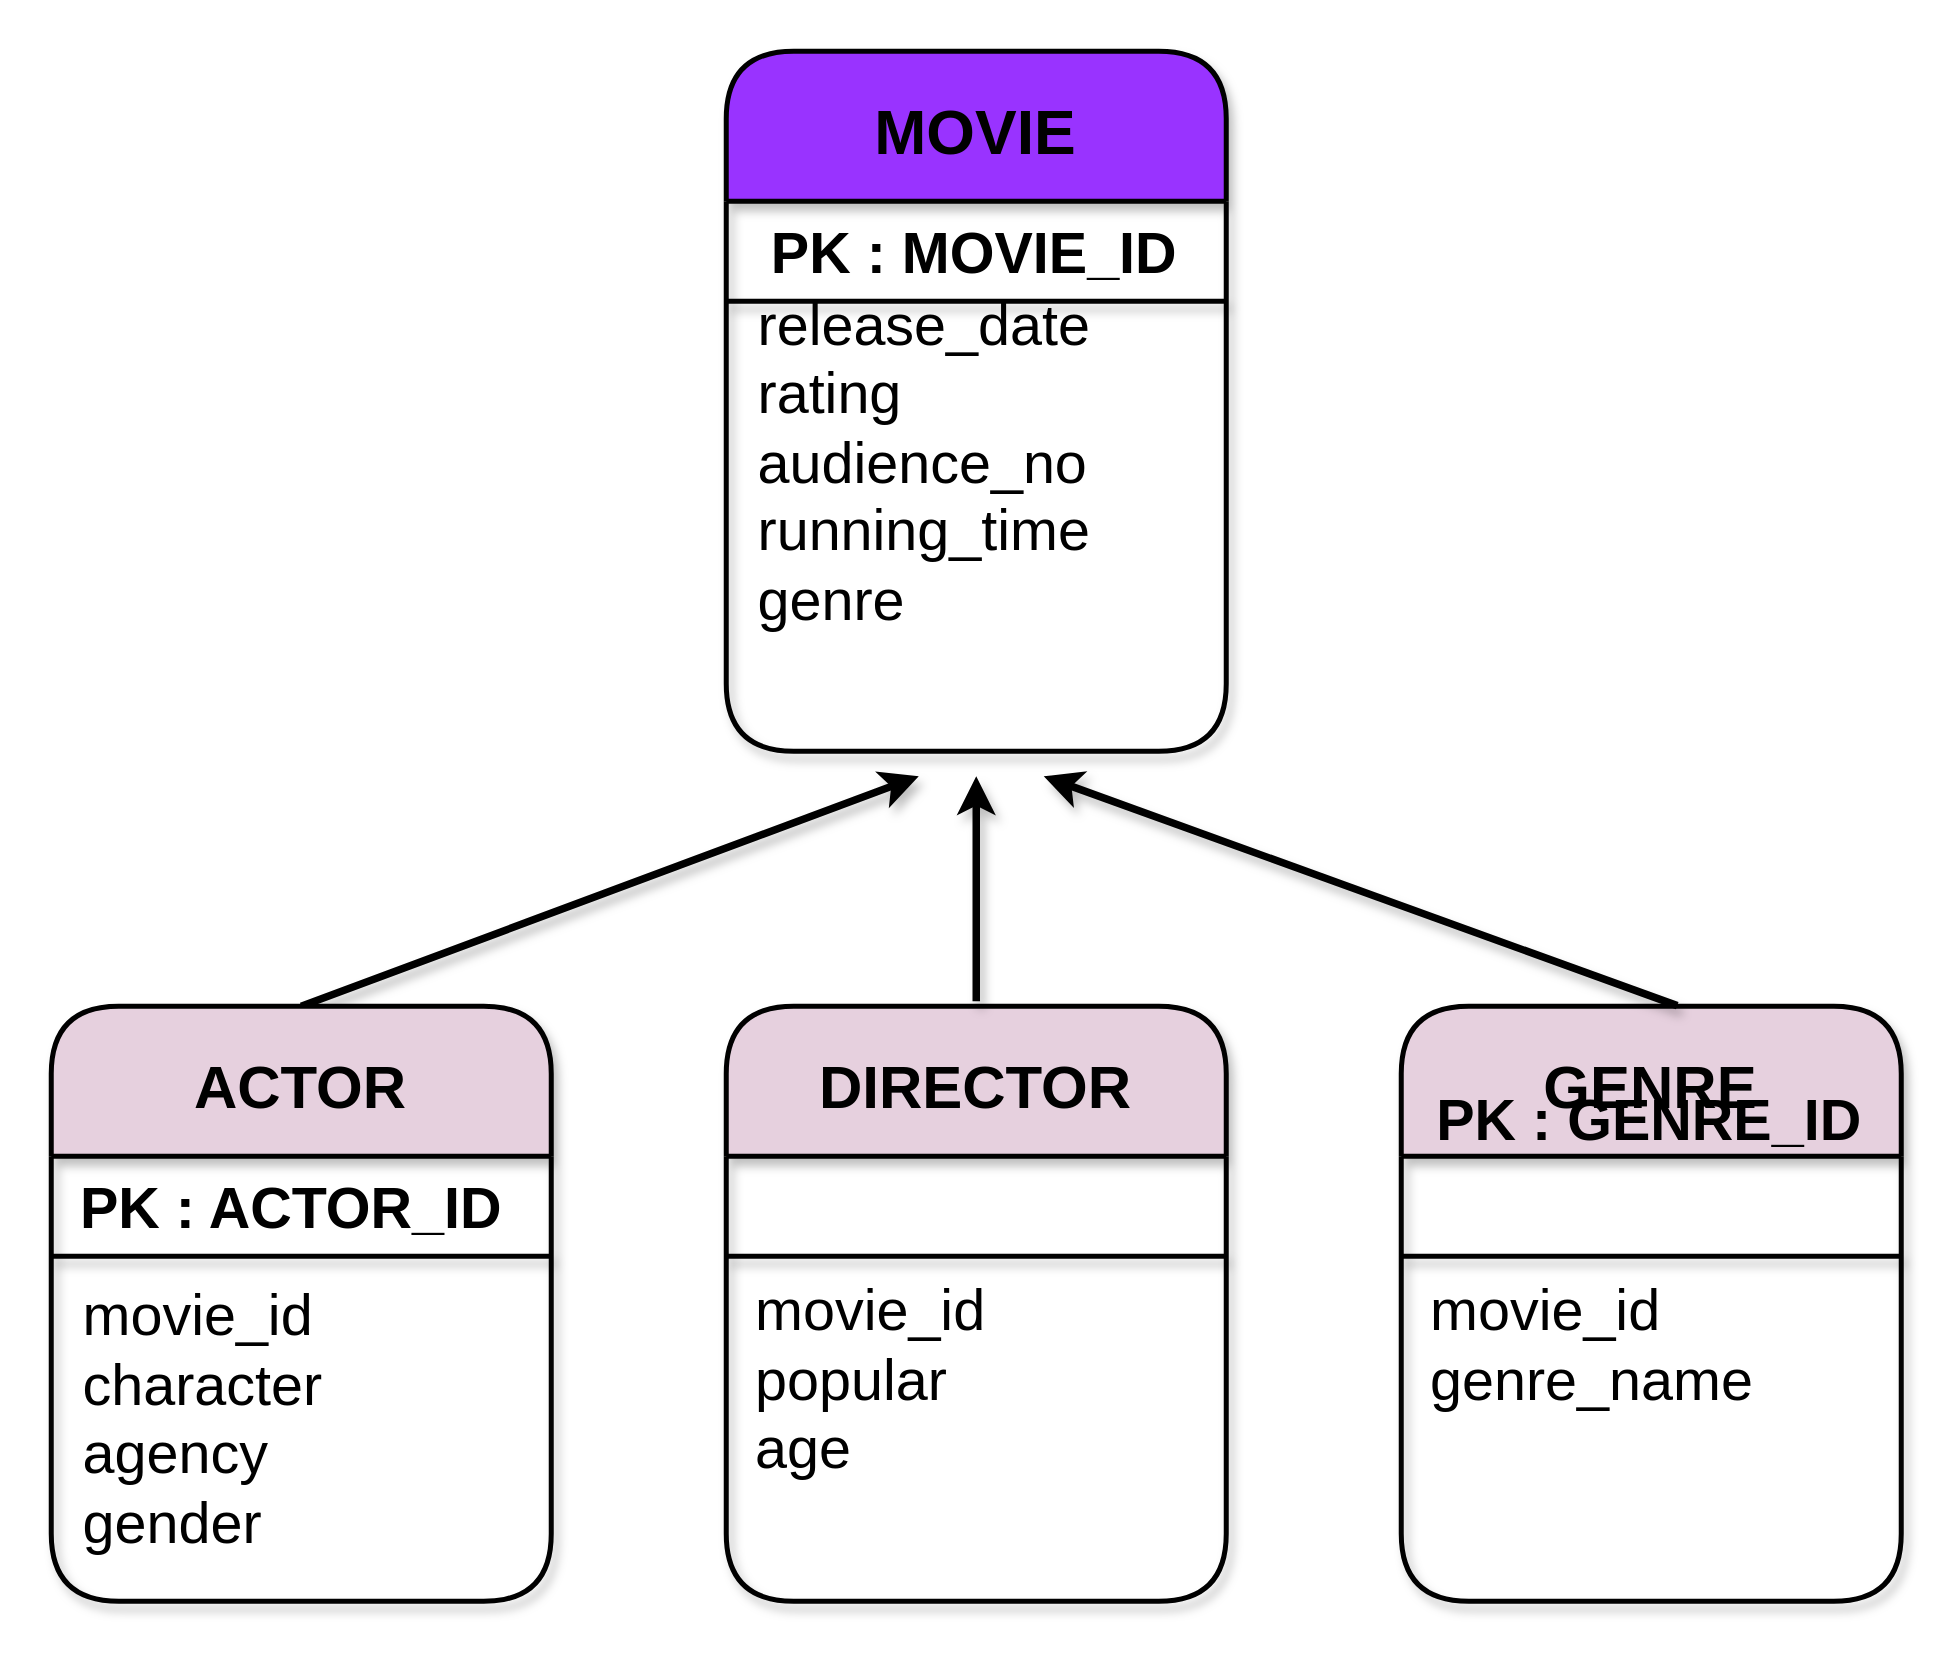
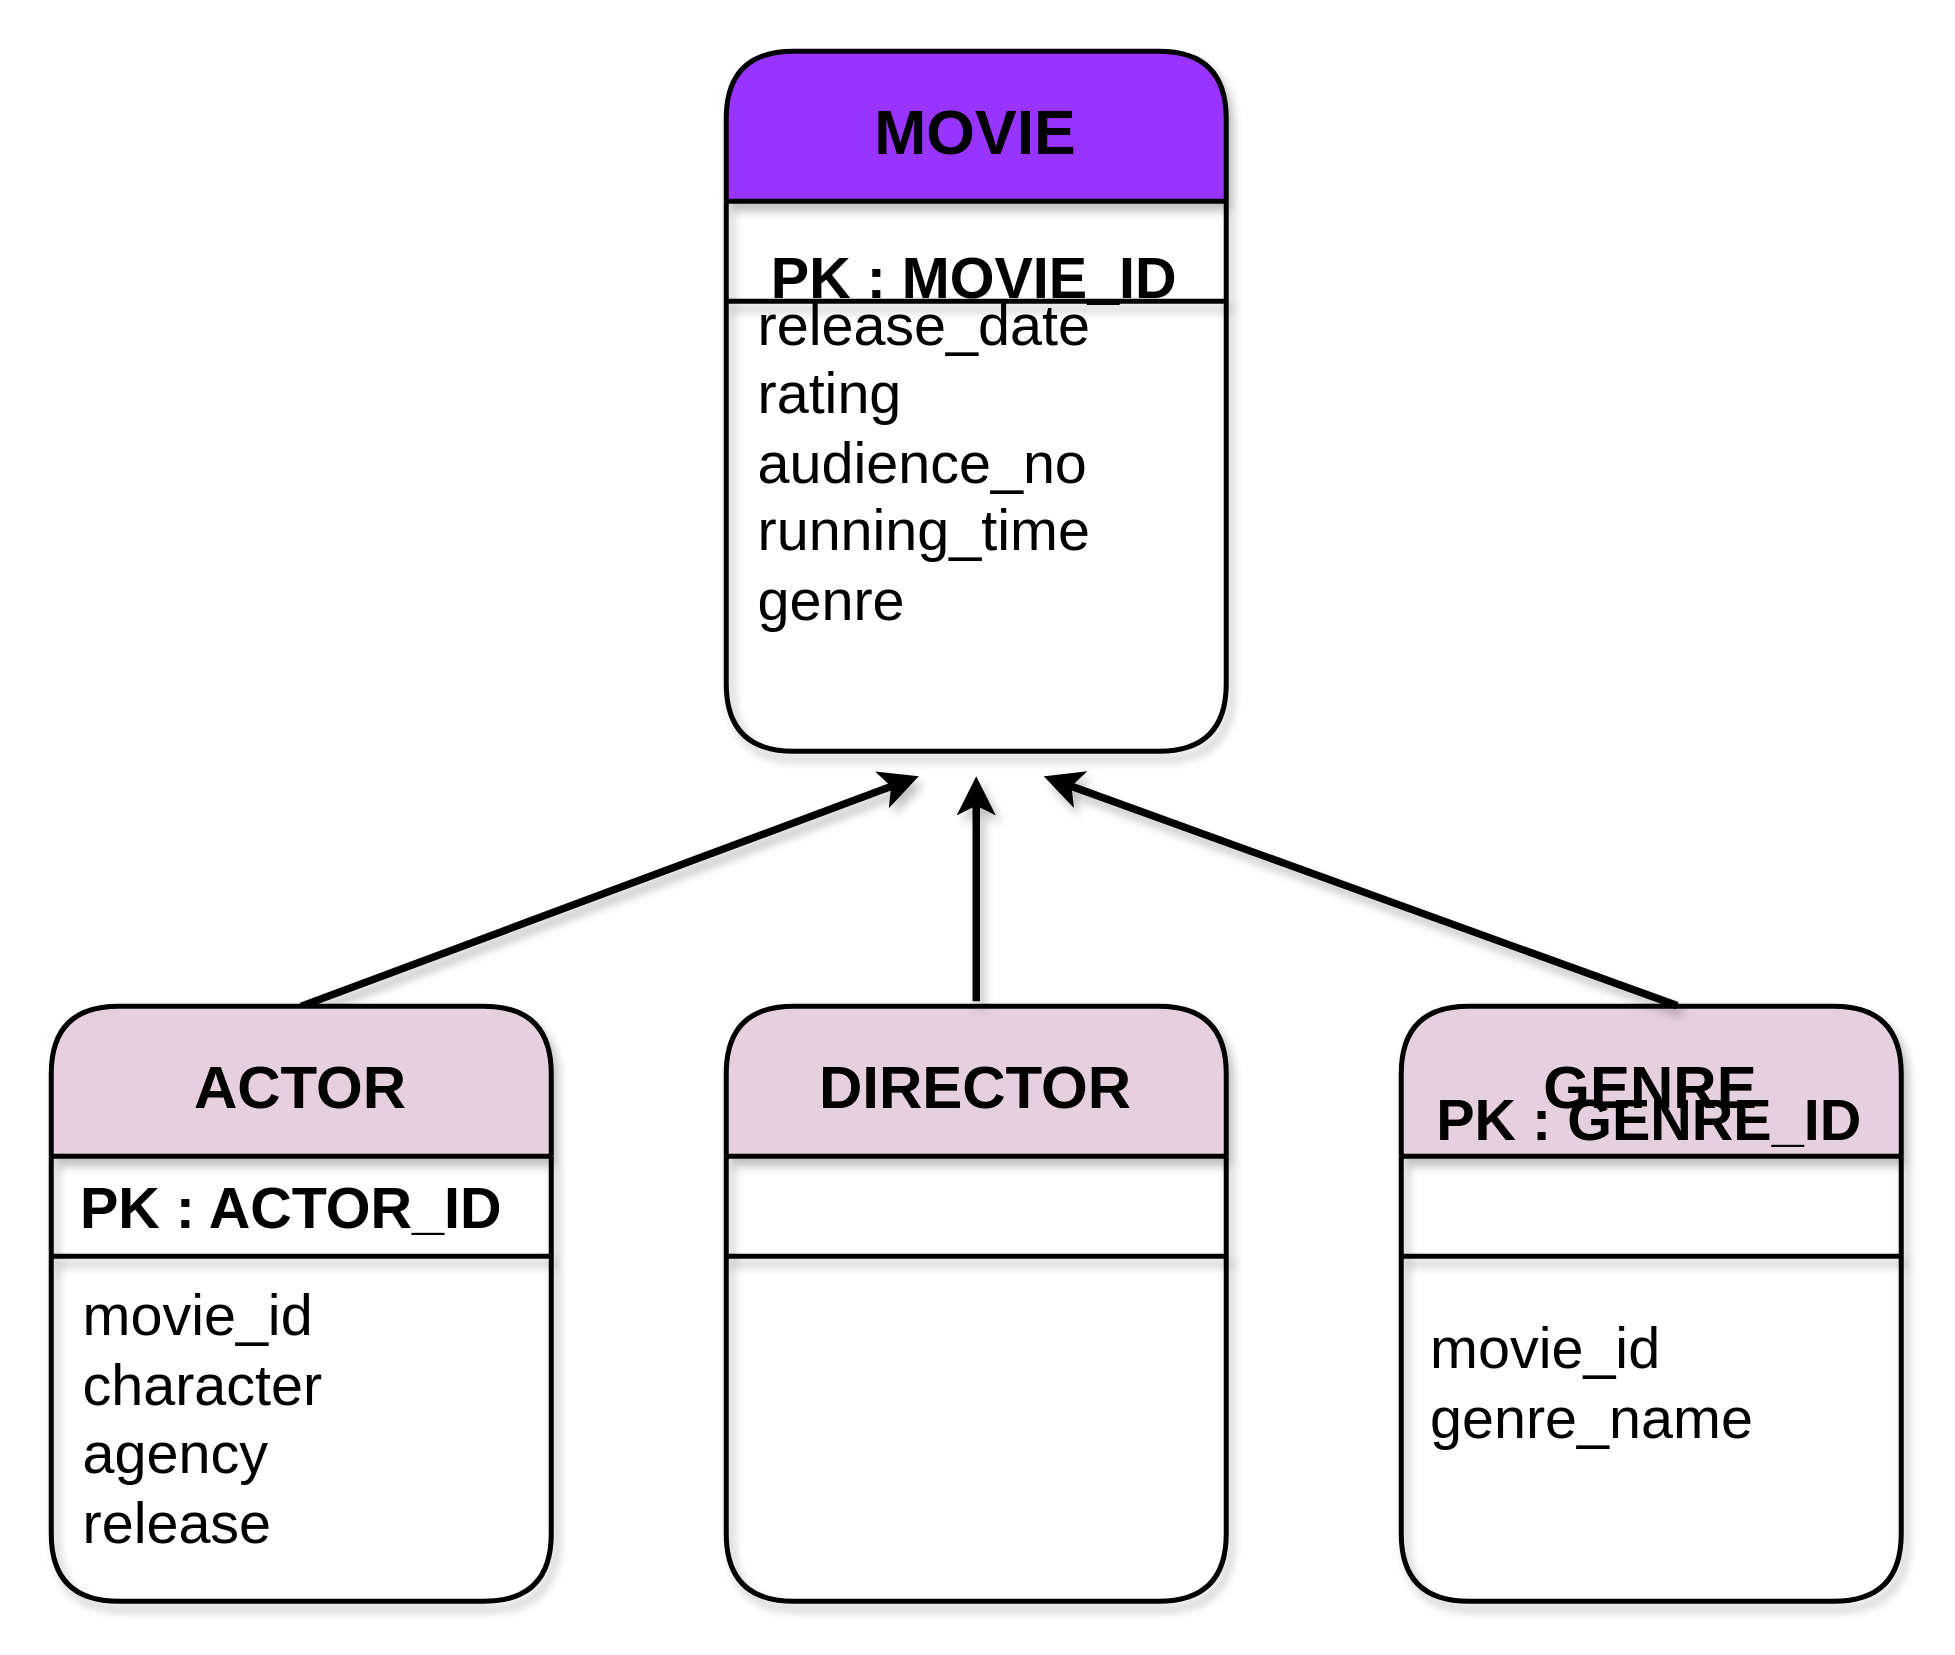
(975, 254) -> (975, 279)
(1651, 1346) -> (1651, 1384)
(976, 1381) -> none
(229, 1386) -> (229, 1386)
